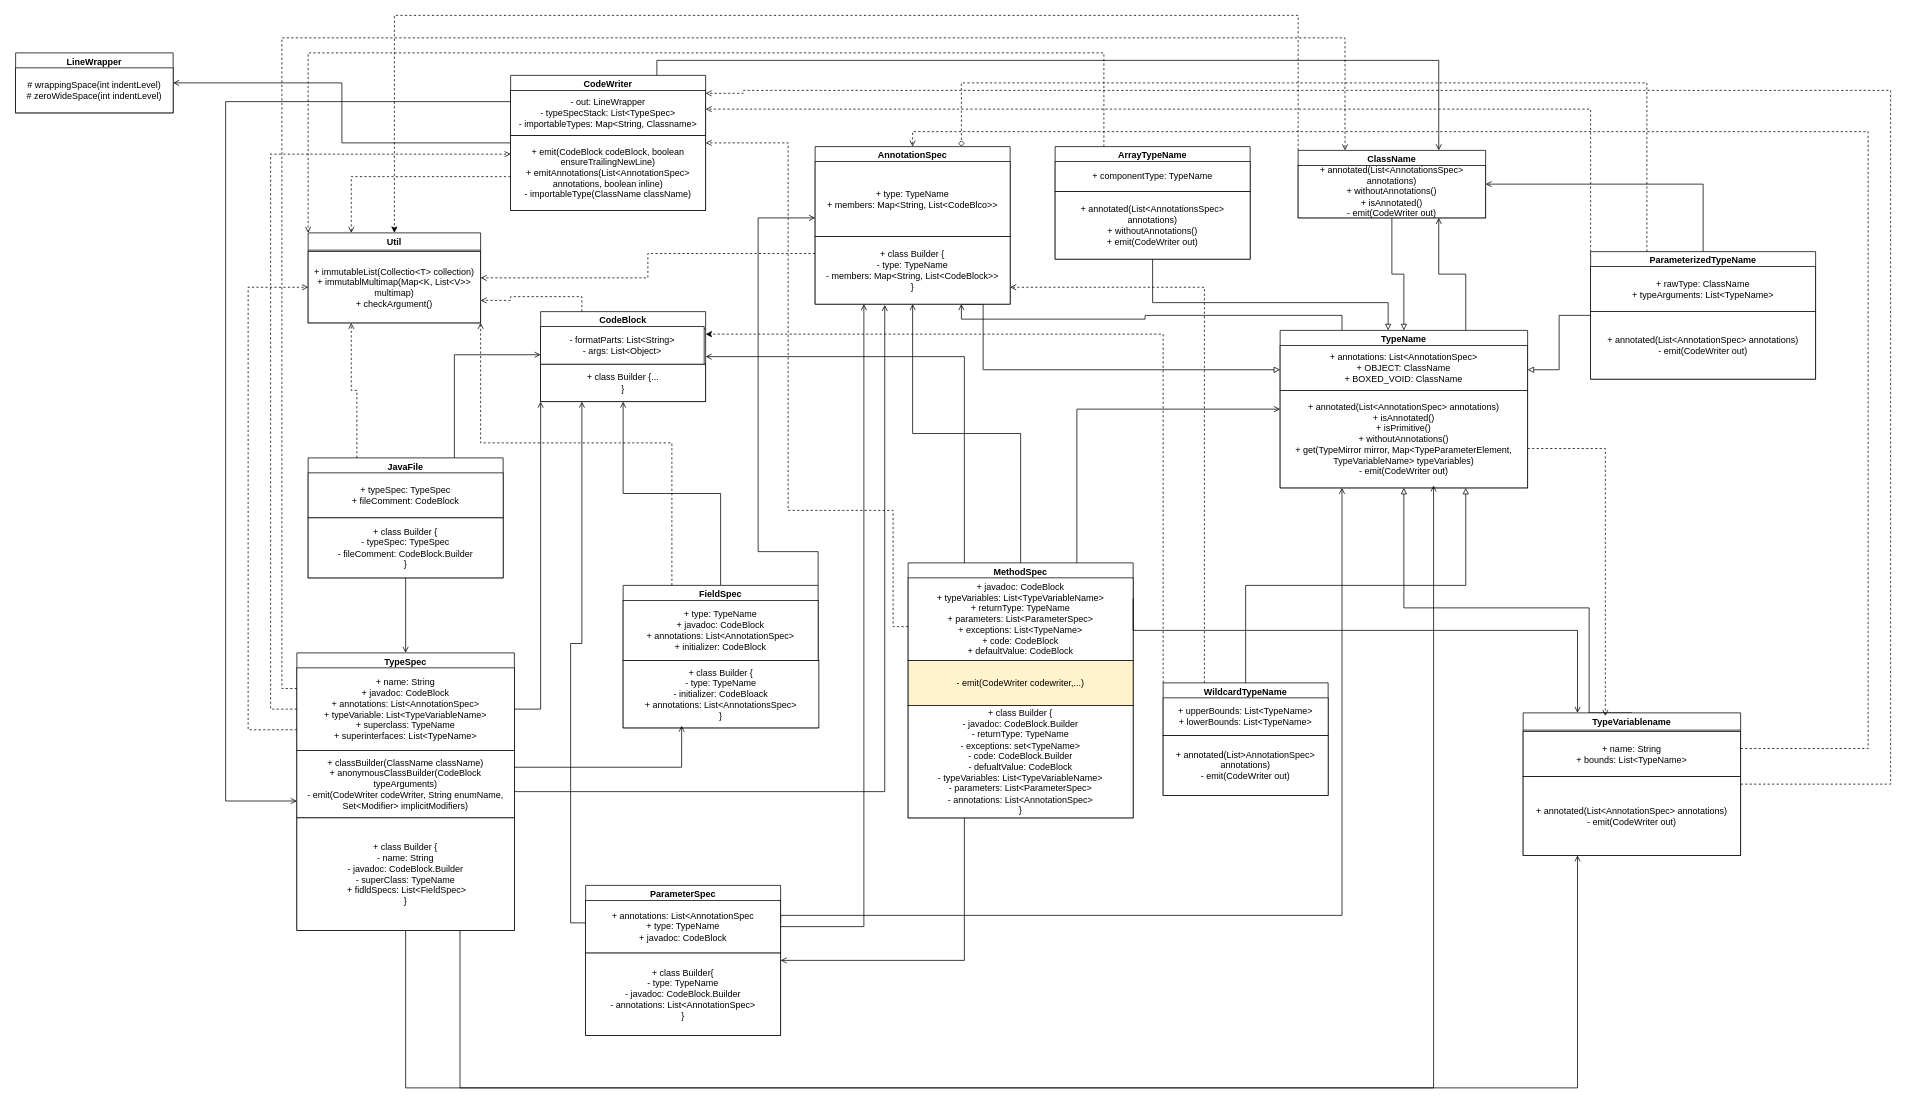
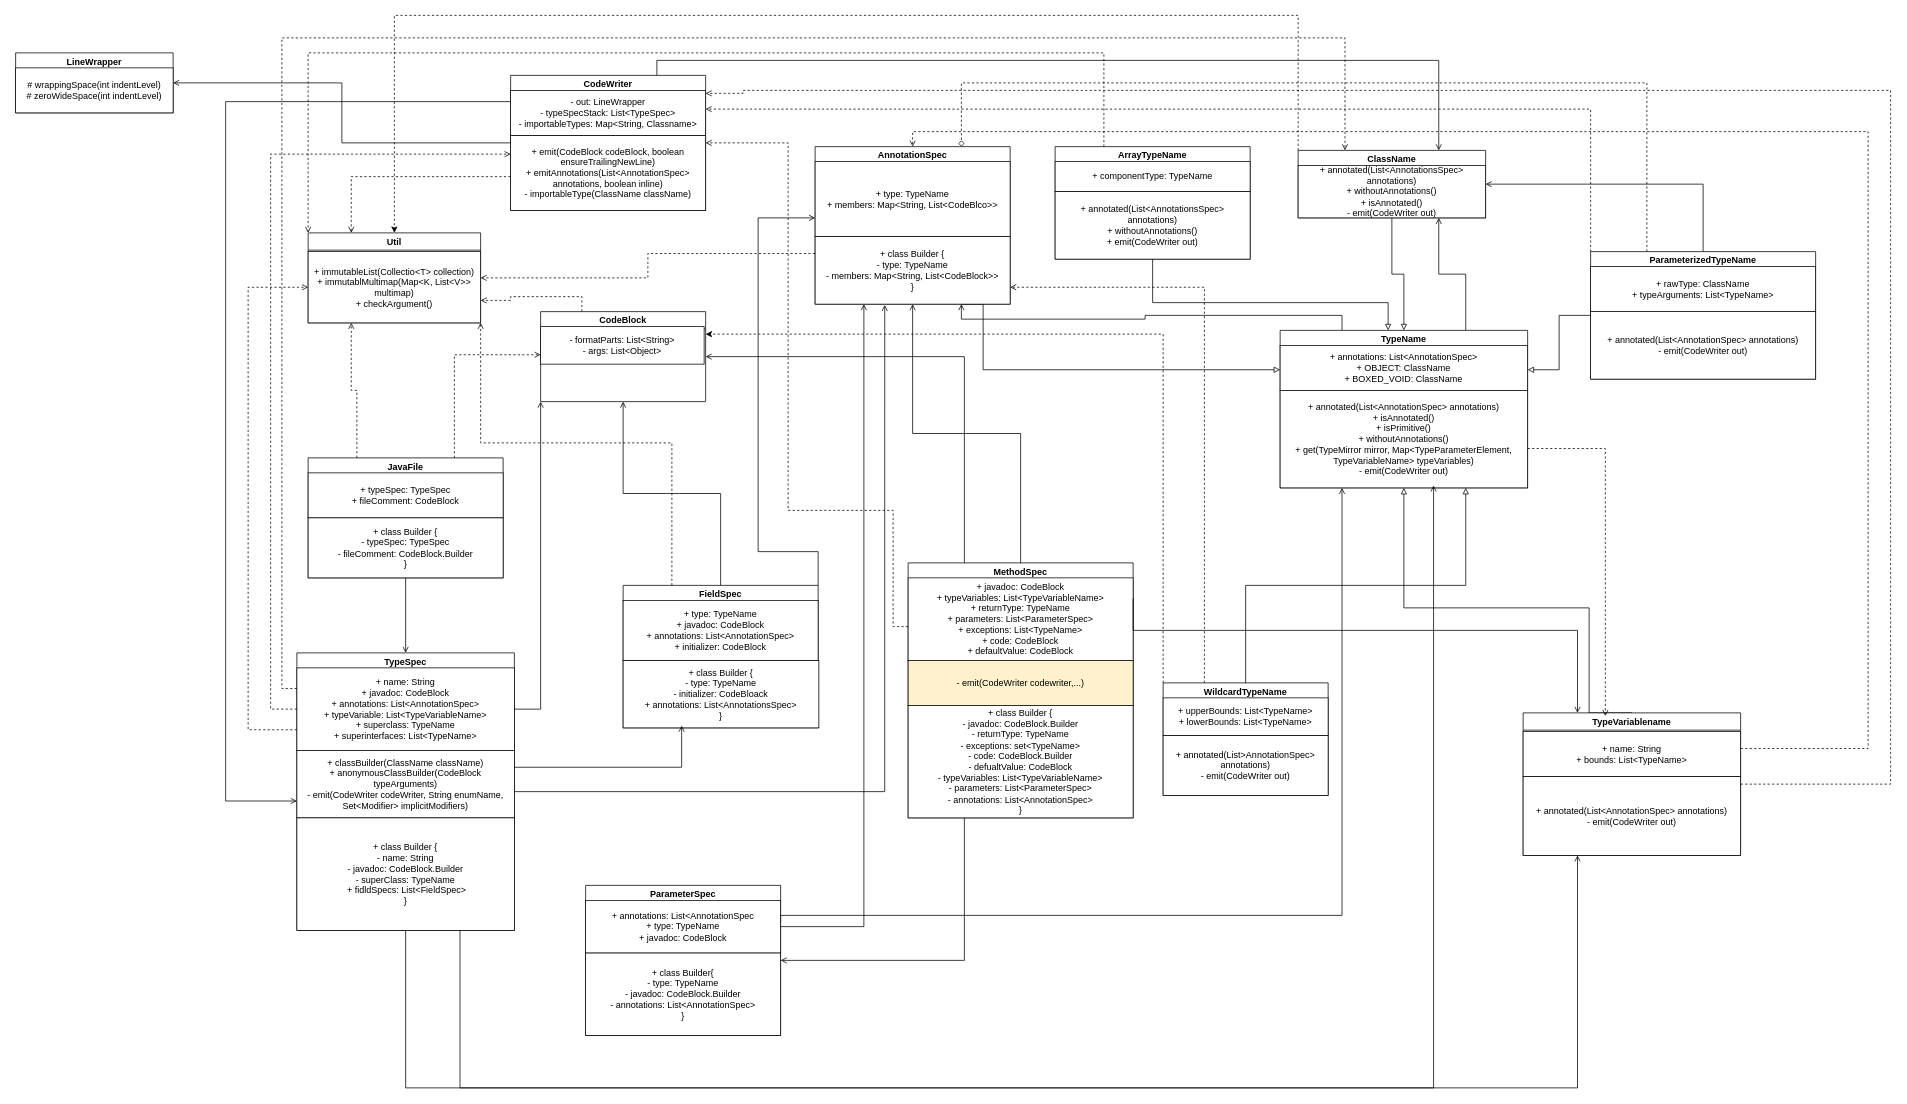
(454, 365) -> (454, 365)
(623, 383) -> none
(1100, 409) -> none
(570, 665) -> none
